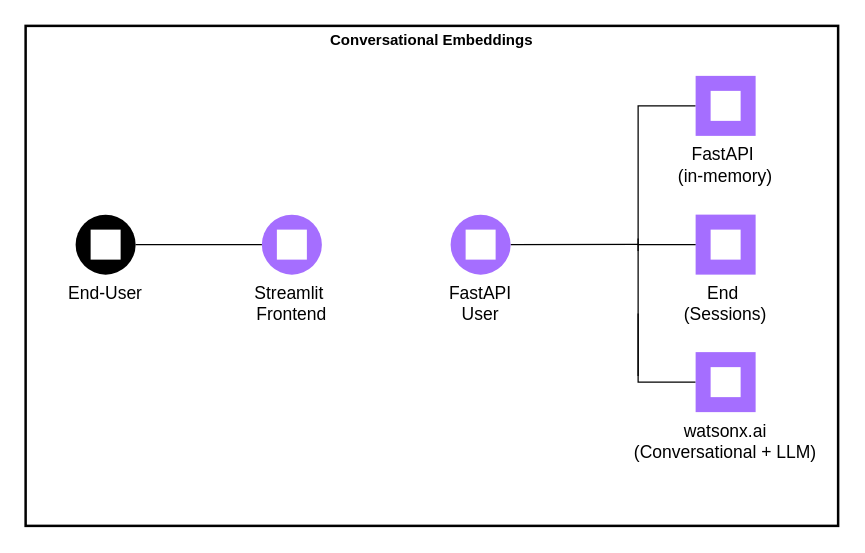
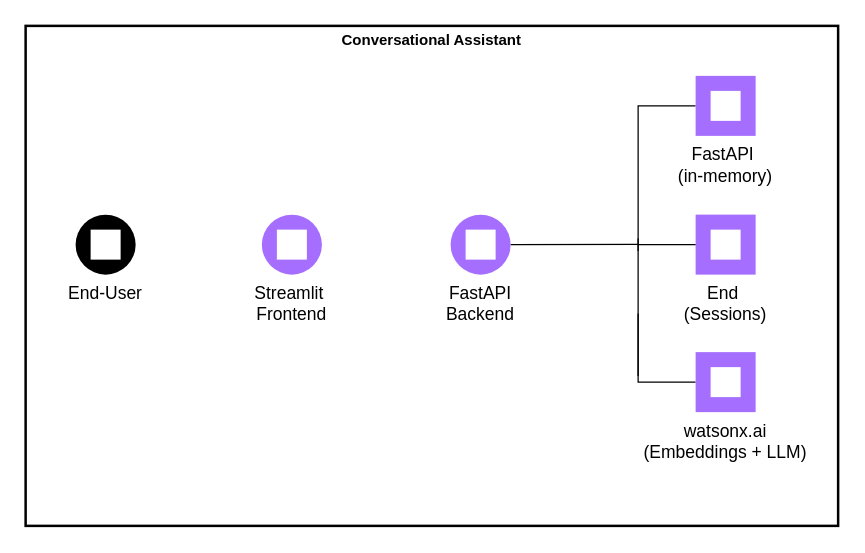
(432, 41) -> (432, 41)
(199, 244) -> none
(480, 293) -> (480, 293)
(725, 430) -> (725, 430)
